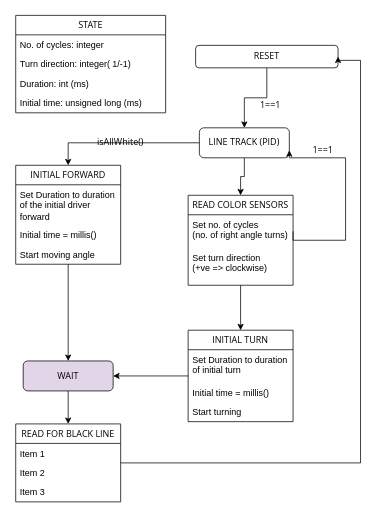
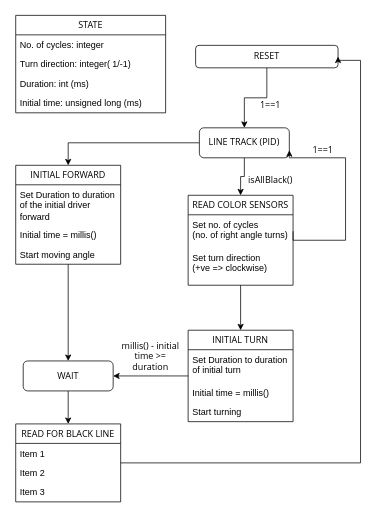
(120, 143) -> none
none -> (270, 180)
none -> (150, 357)
(68, 376) -> (68, 376)
